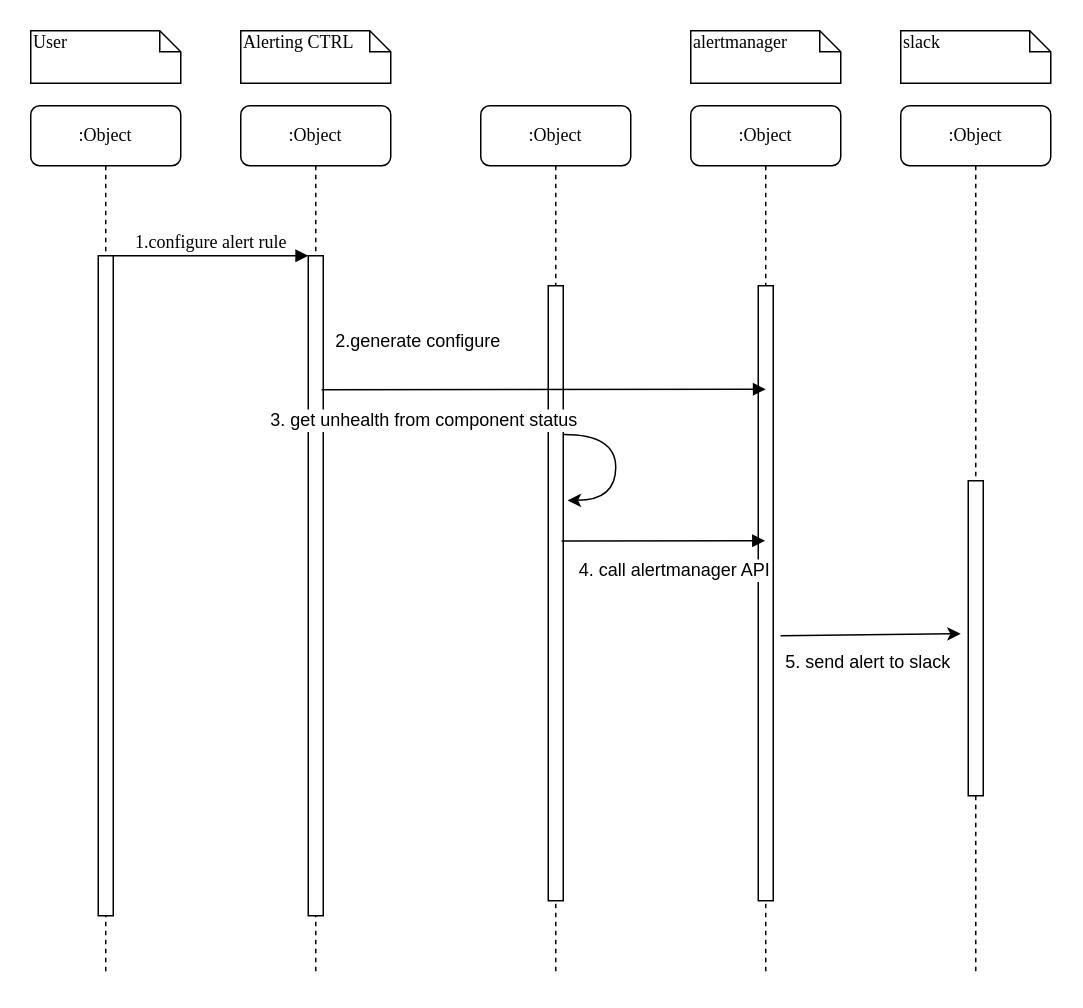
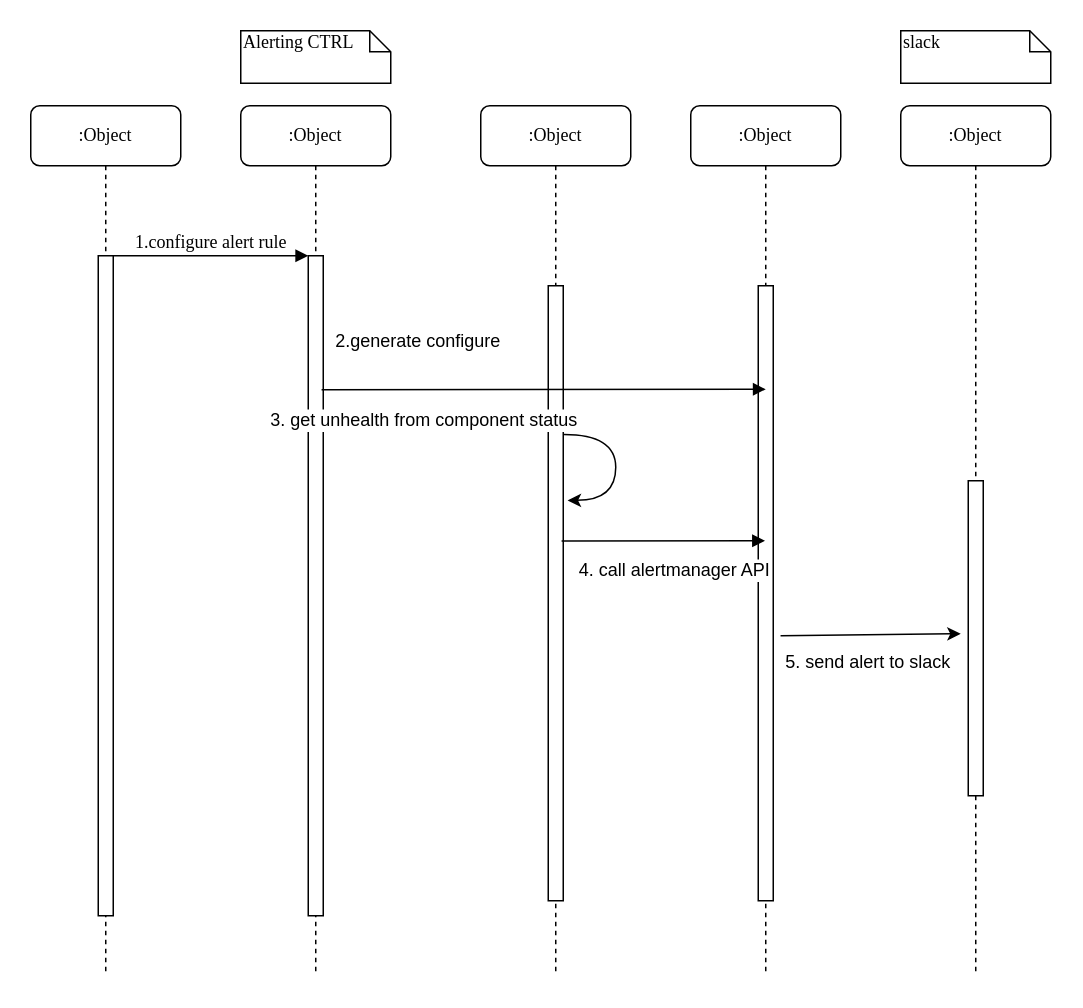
(106, 57) -> none
(766, 57) -> none
